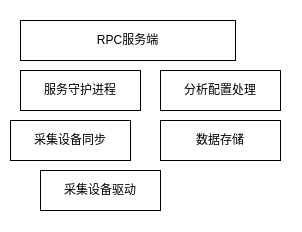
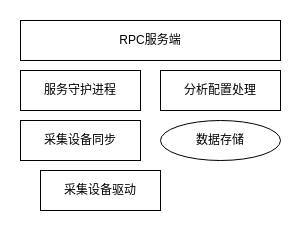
(128, 41) -> (151, 41)
(71, 141) -> (81, 141)
(221, 141) -> (221, 141)
